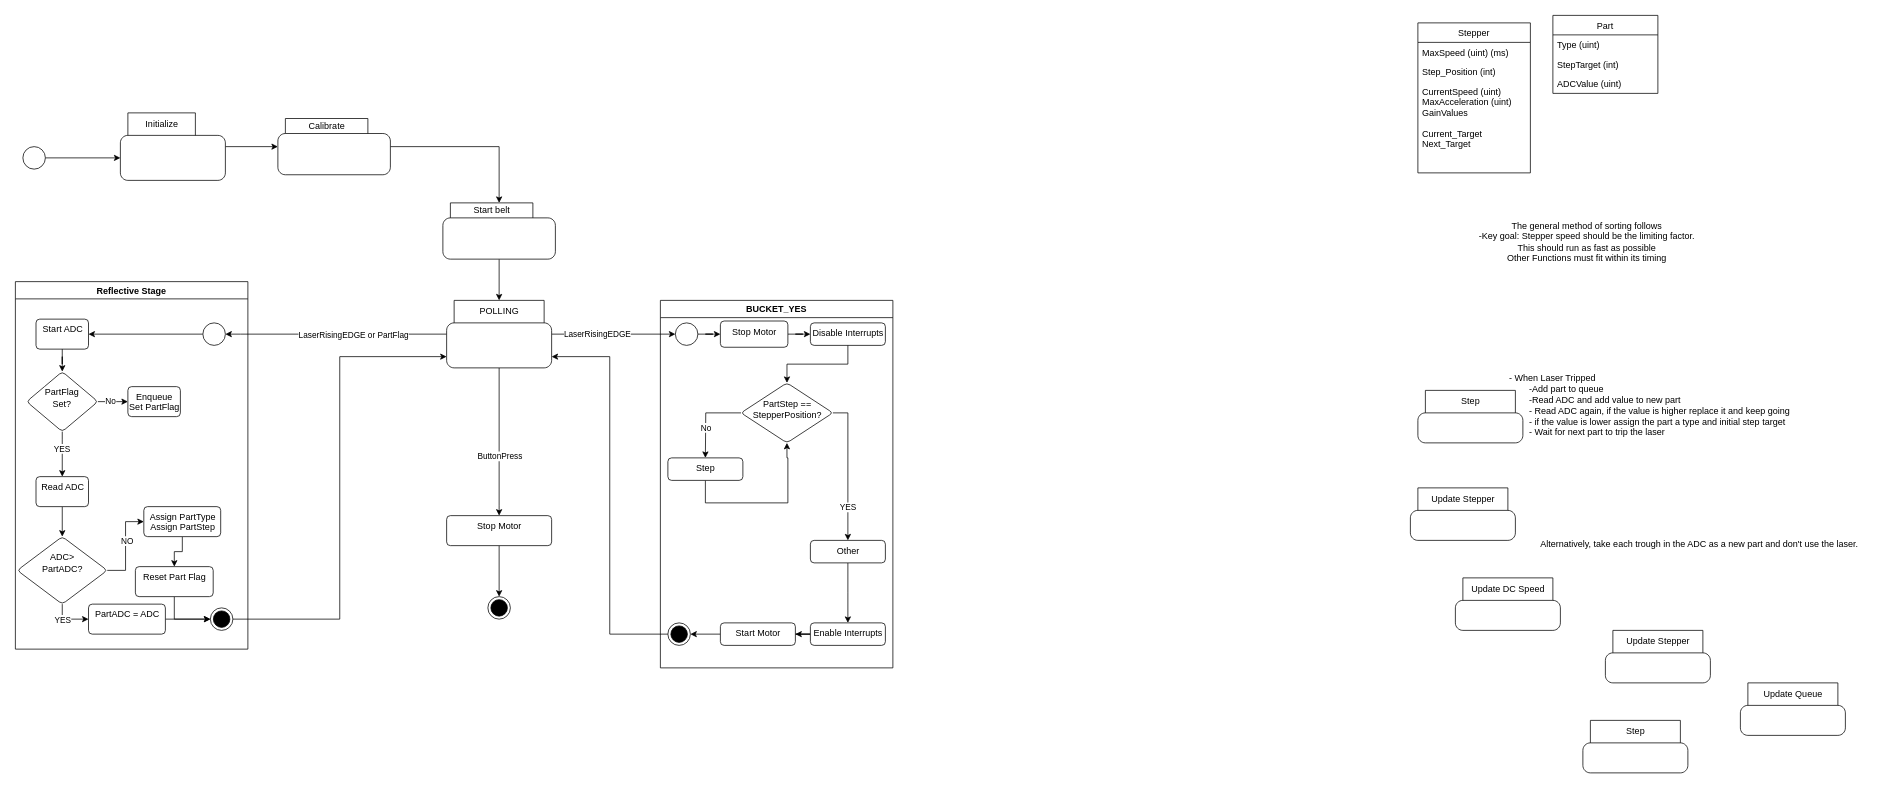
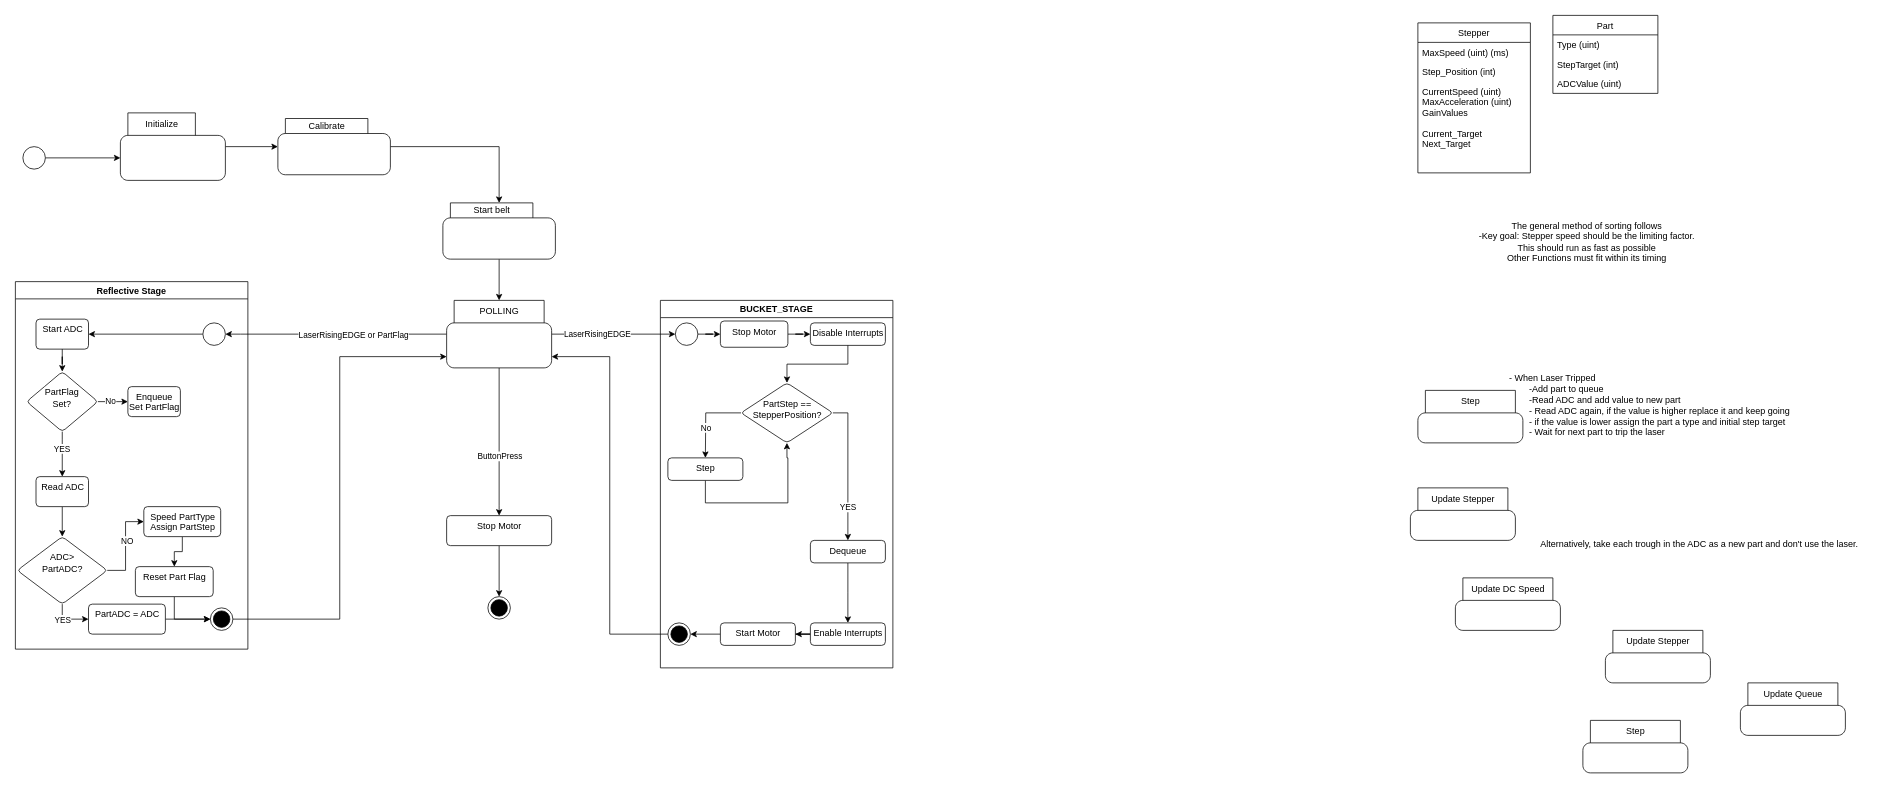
(776, 309) -> (776, 309)
(183, 523) -> (183, 523)
(848, 551) -> (848, 551)
